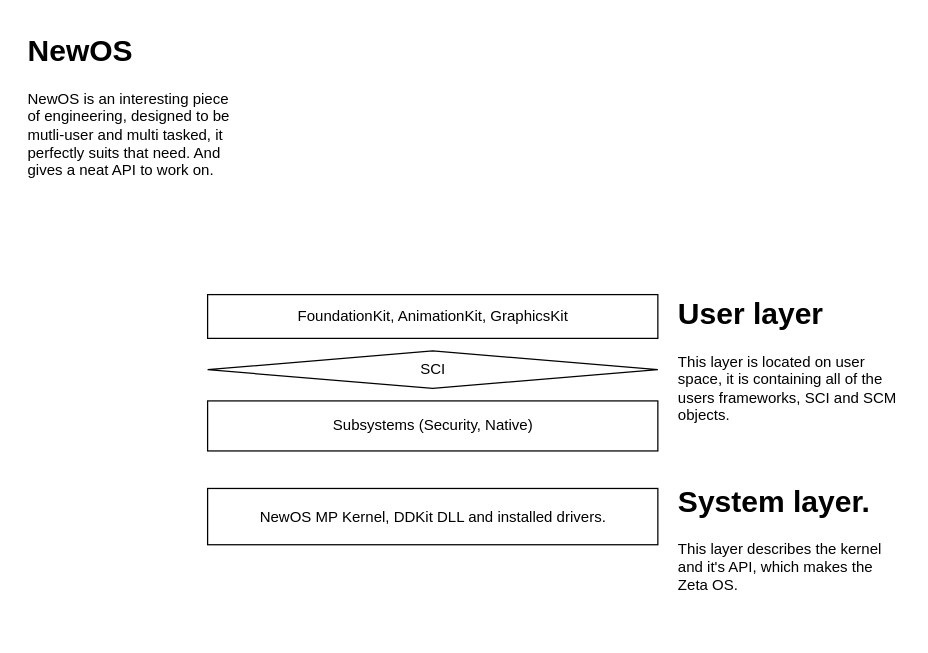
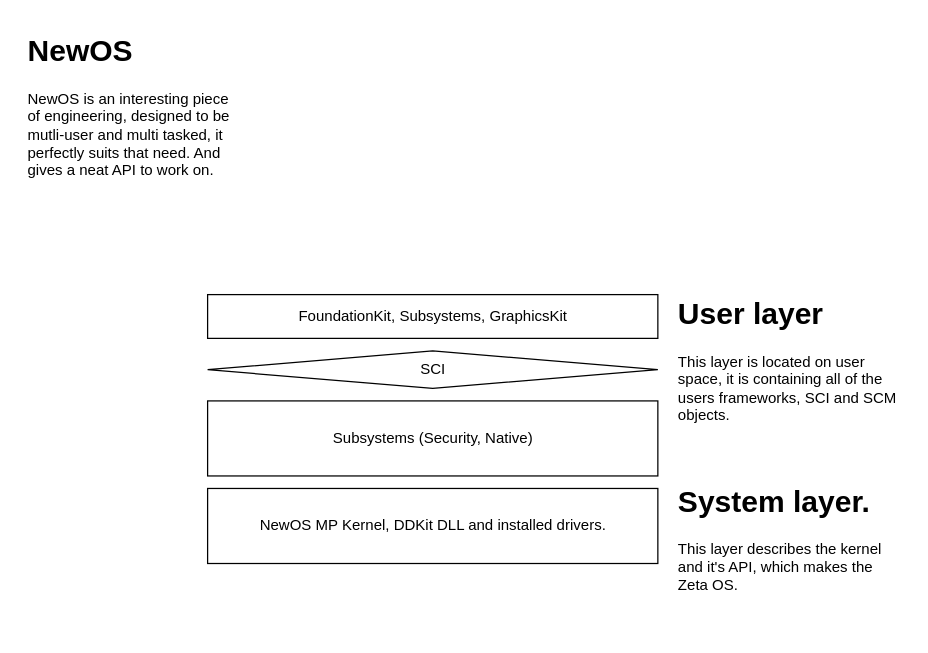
(433, 317) -> (433, 317)
(433, 426) -> (433, 438)
(433, 516) -> (433, 526)
